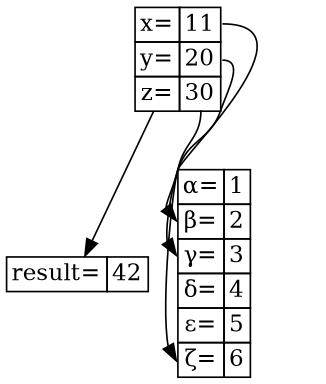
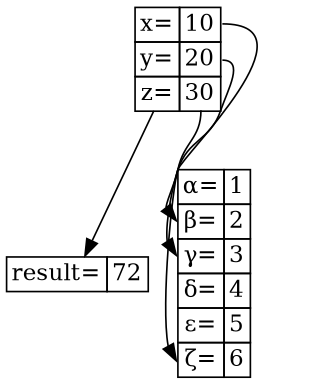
(200, 24) -> (200, 24)
(128, 273) -> (128, 273)
